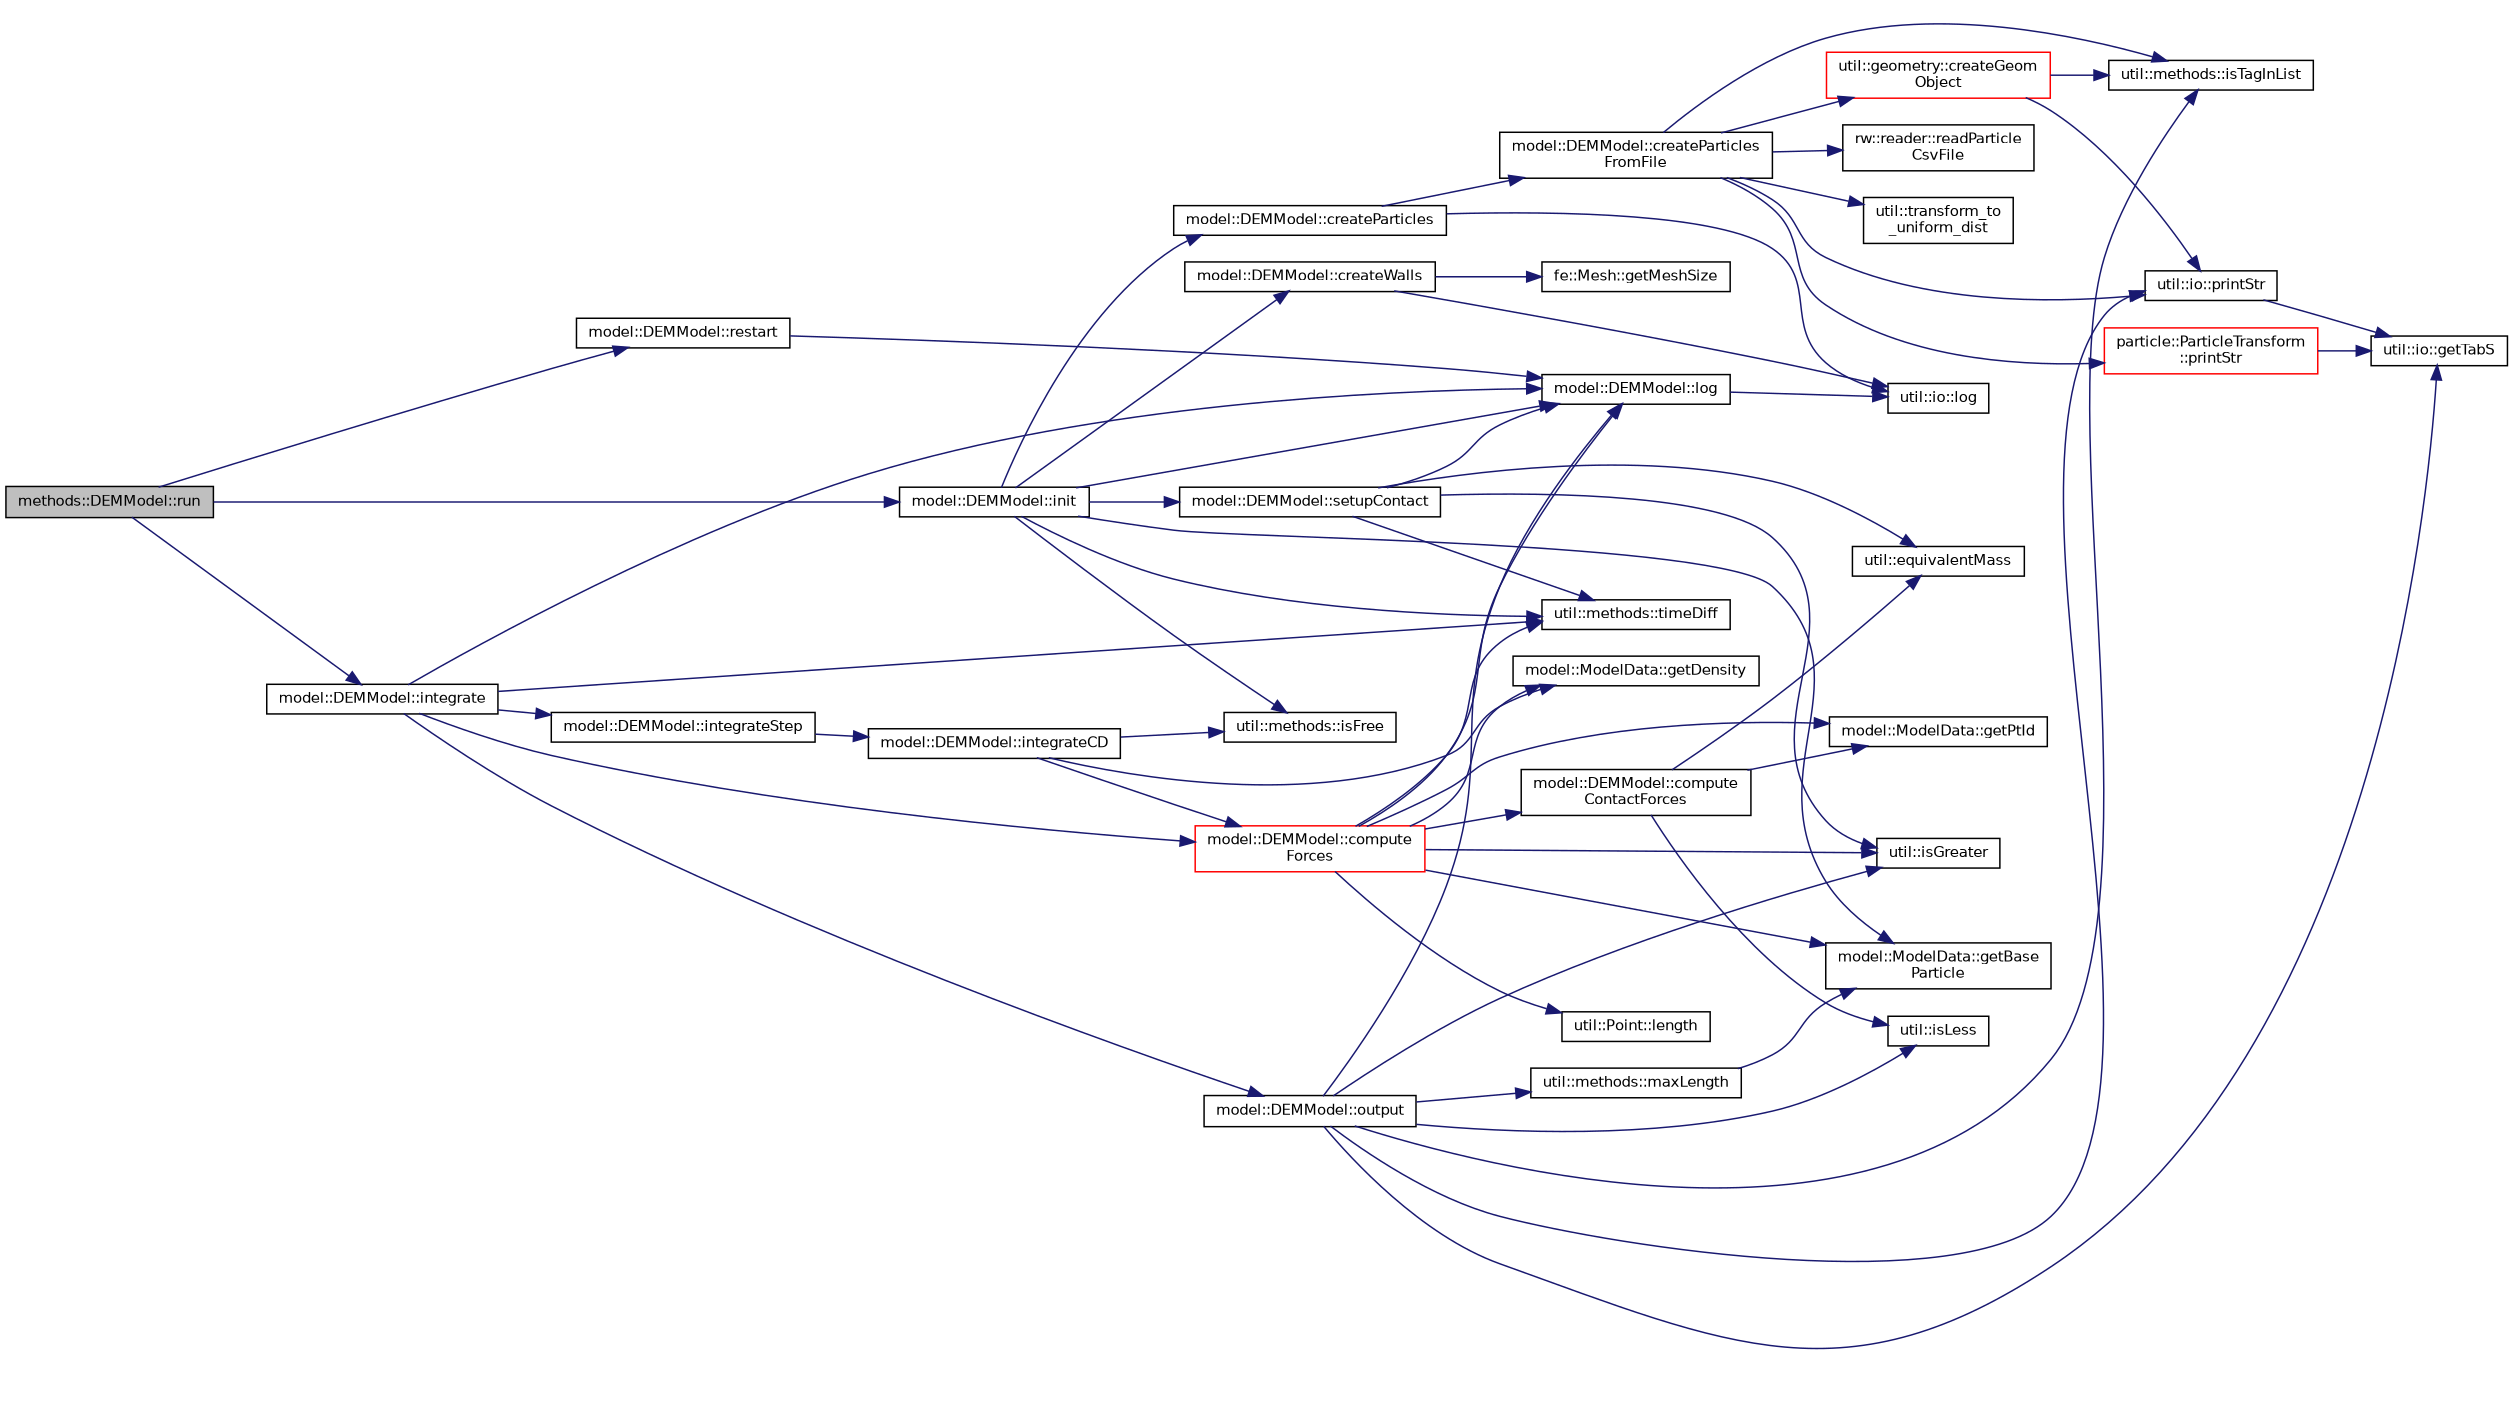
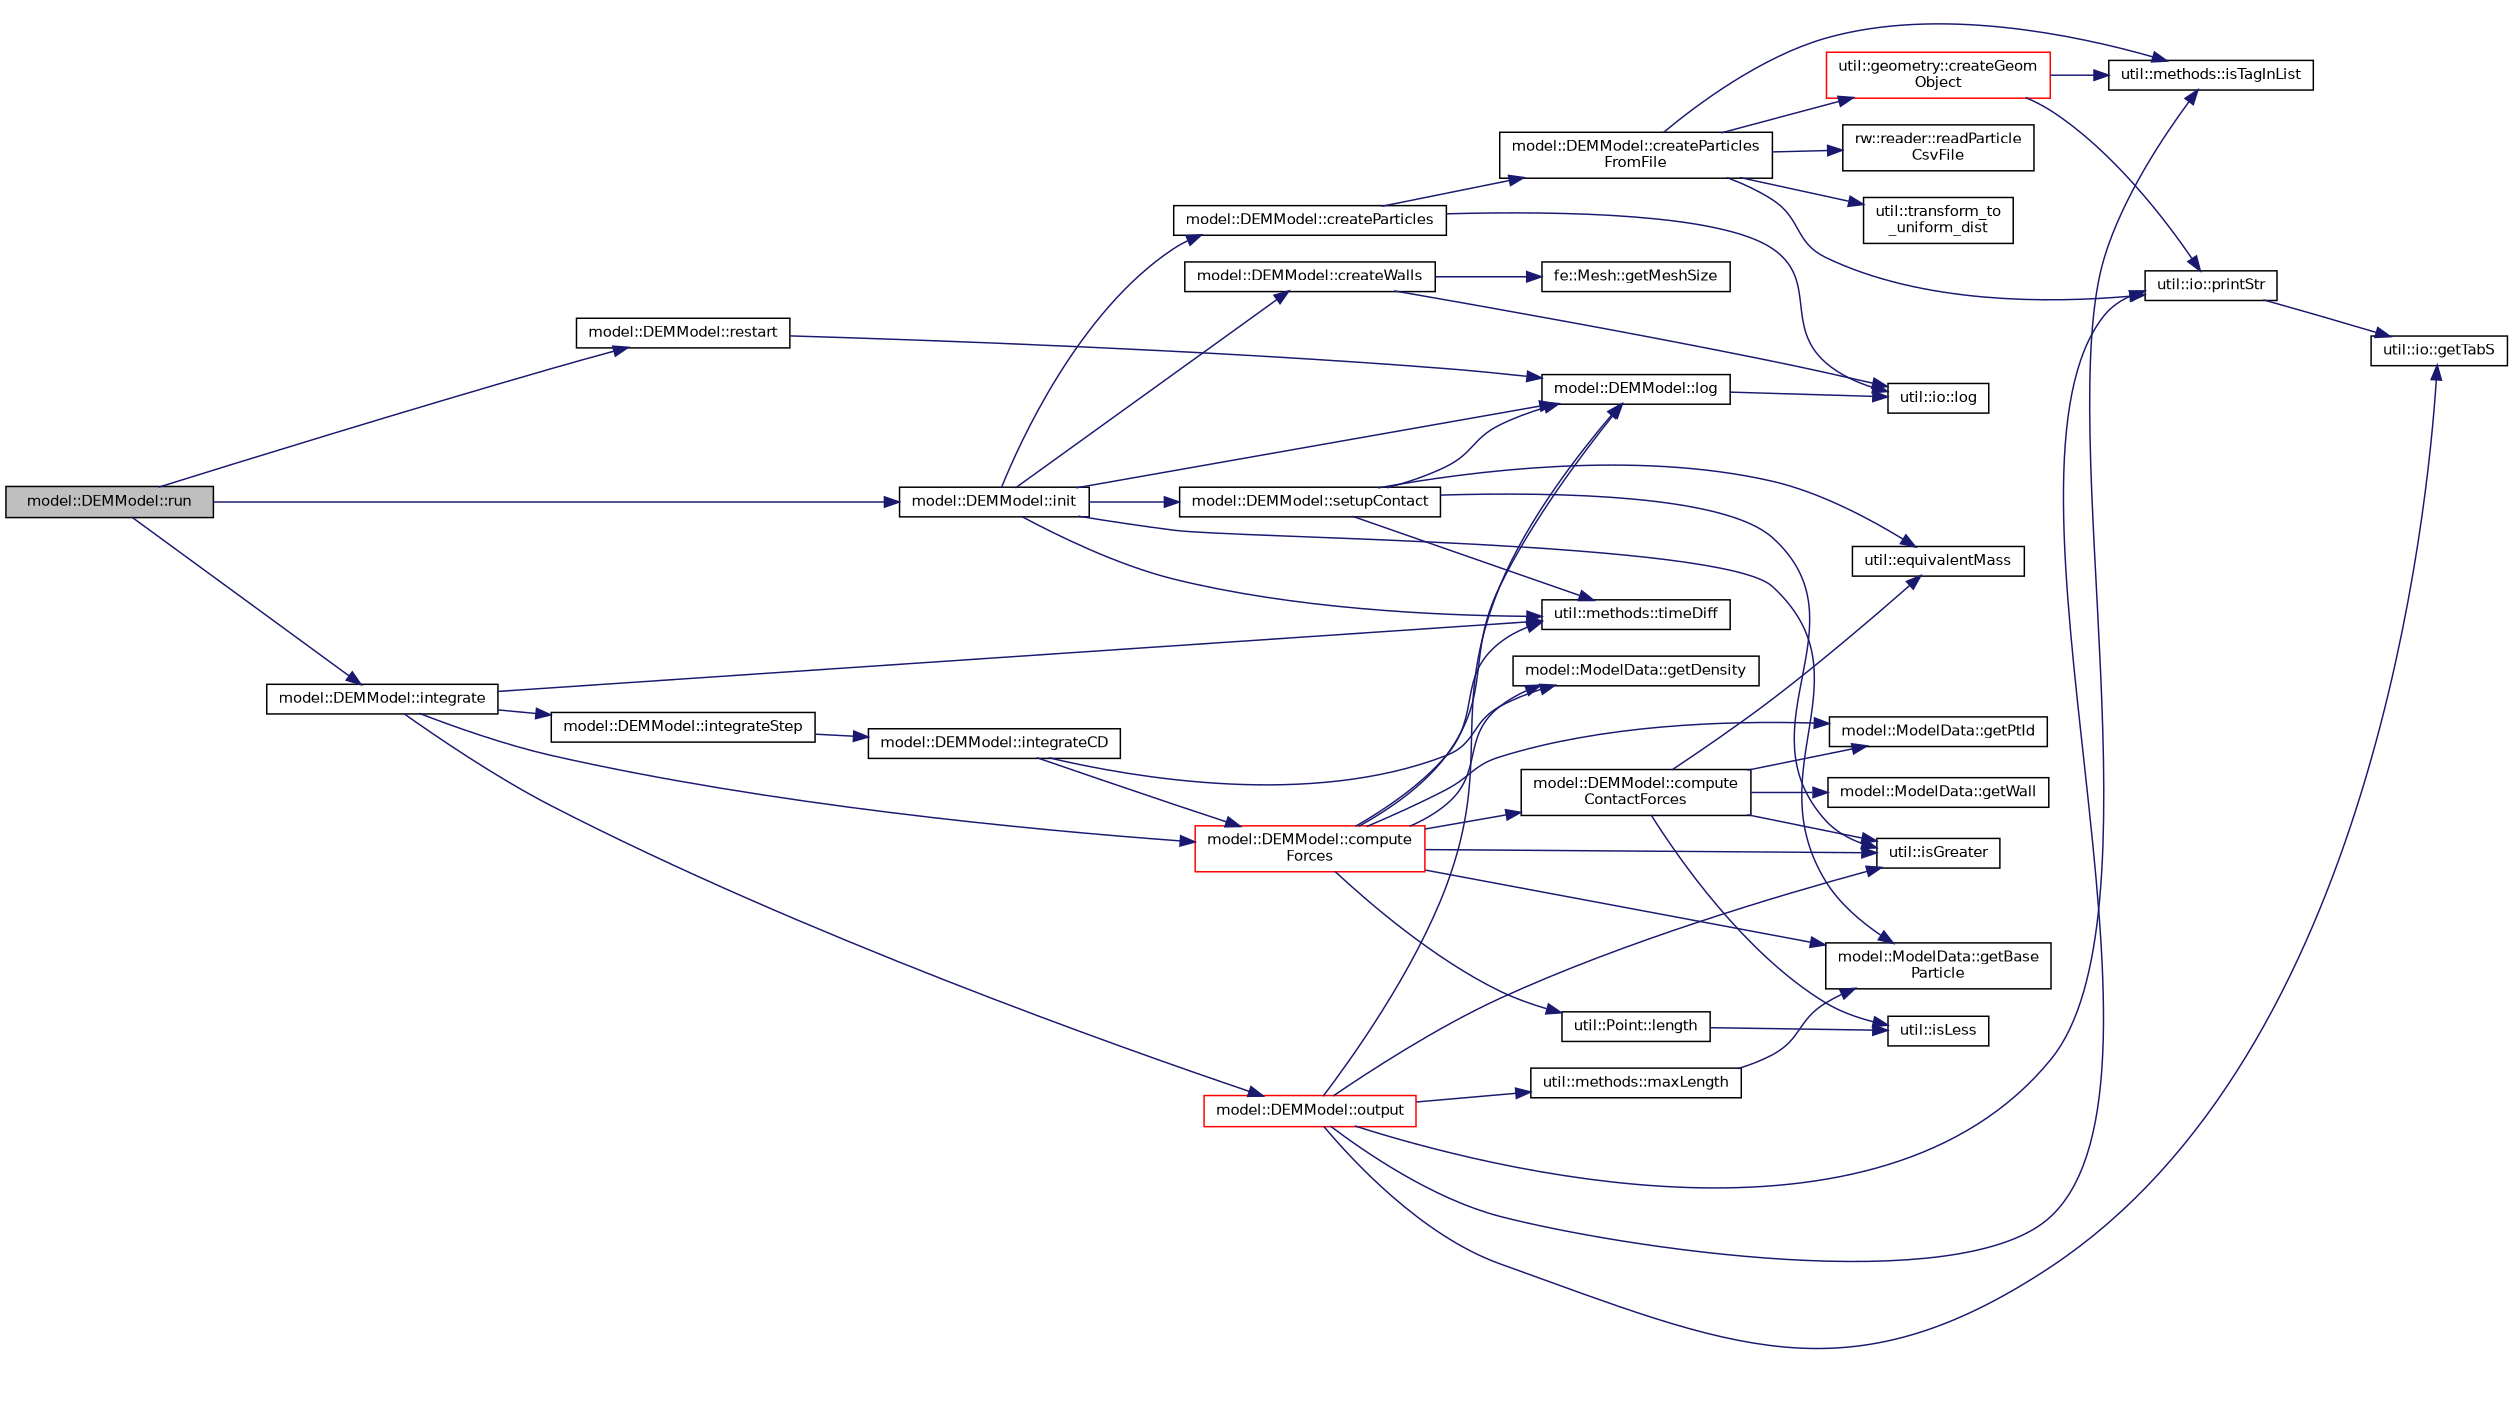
(2211, 351) -> none
(945, 453) -> none
(110, 502) -> (110, 502)
(1310, 727) -> none
none -> (1938, 792)
none -> (1796, 825)
(1310, 1111) -> (1310, 1111)
(1667, 1127) -> (1788, 1029)
